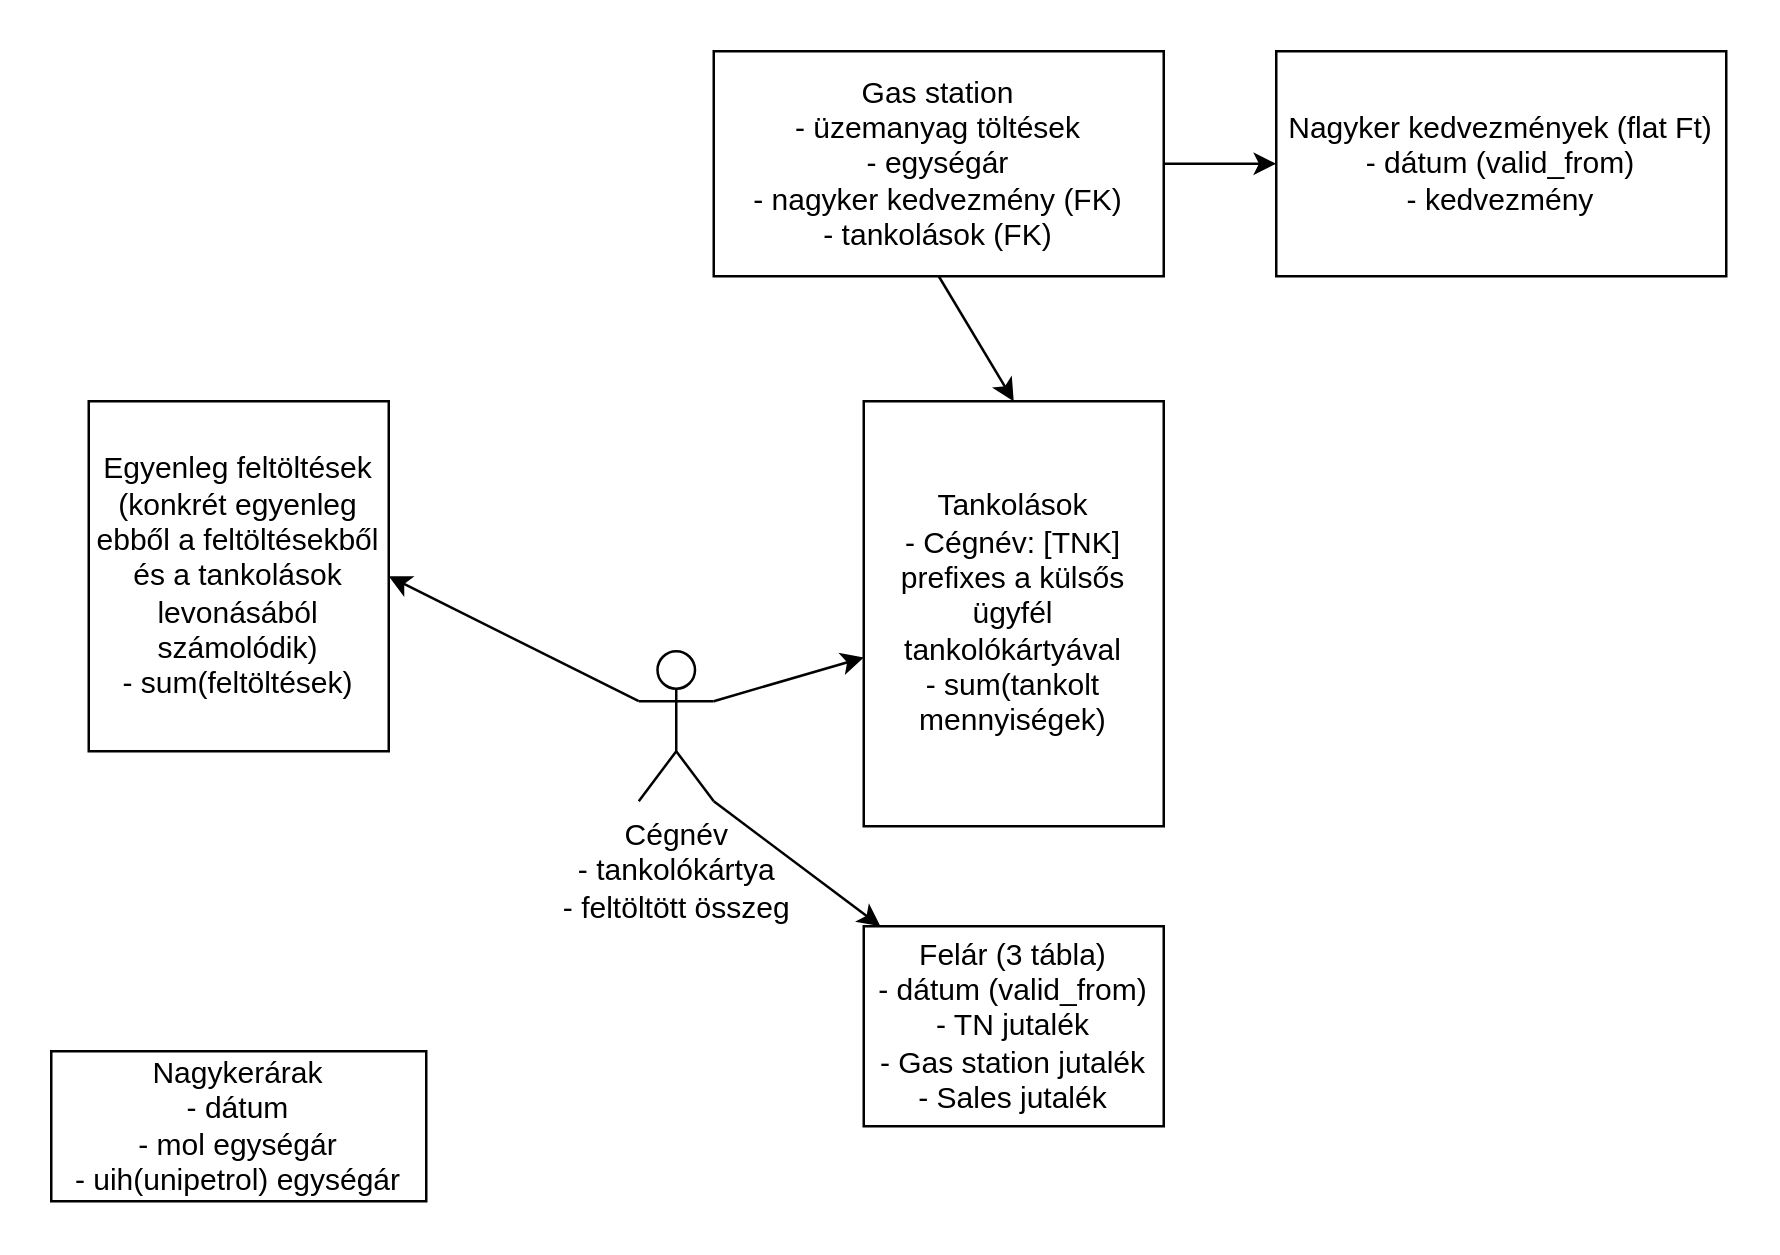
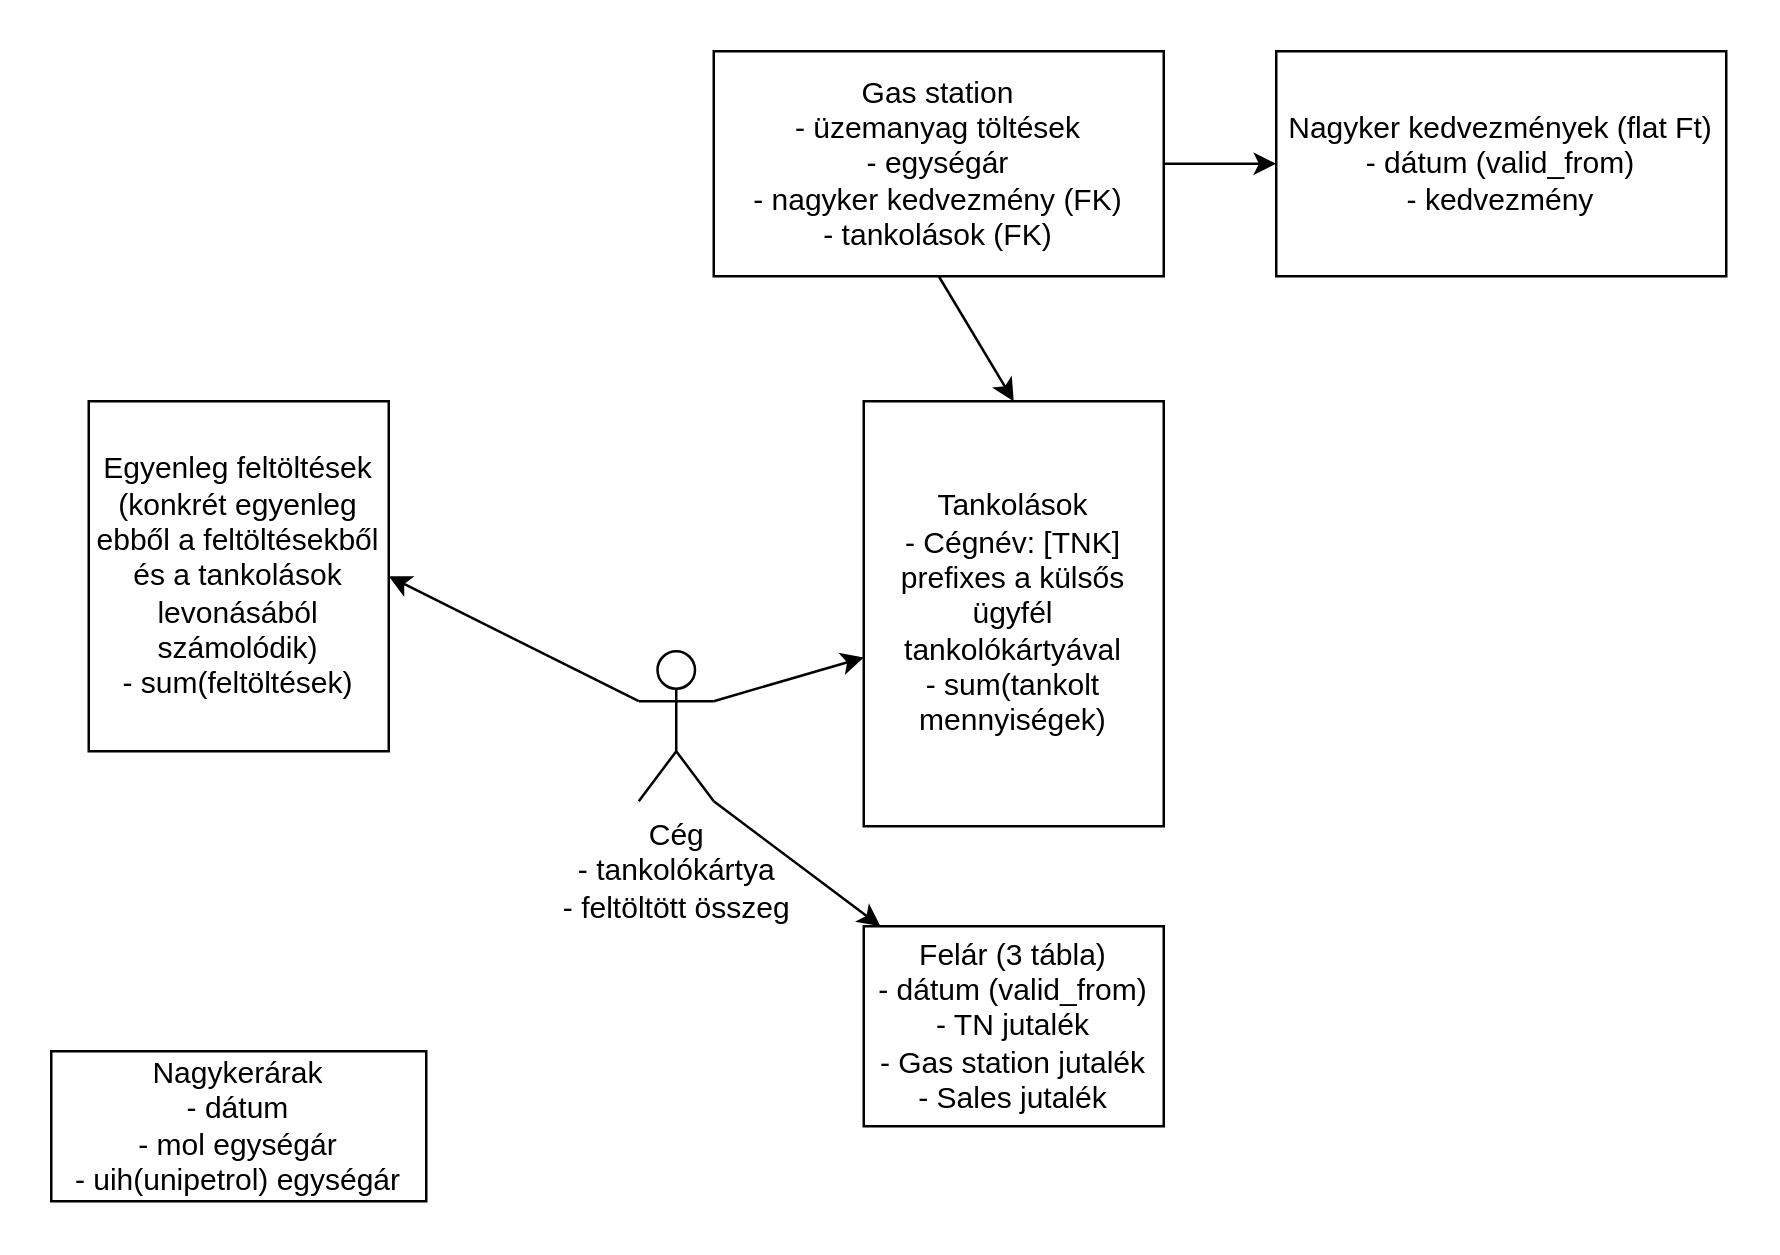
(678, 873) -> (678, 873)
